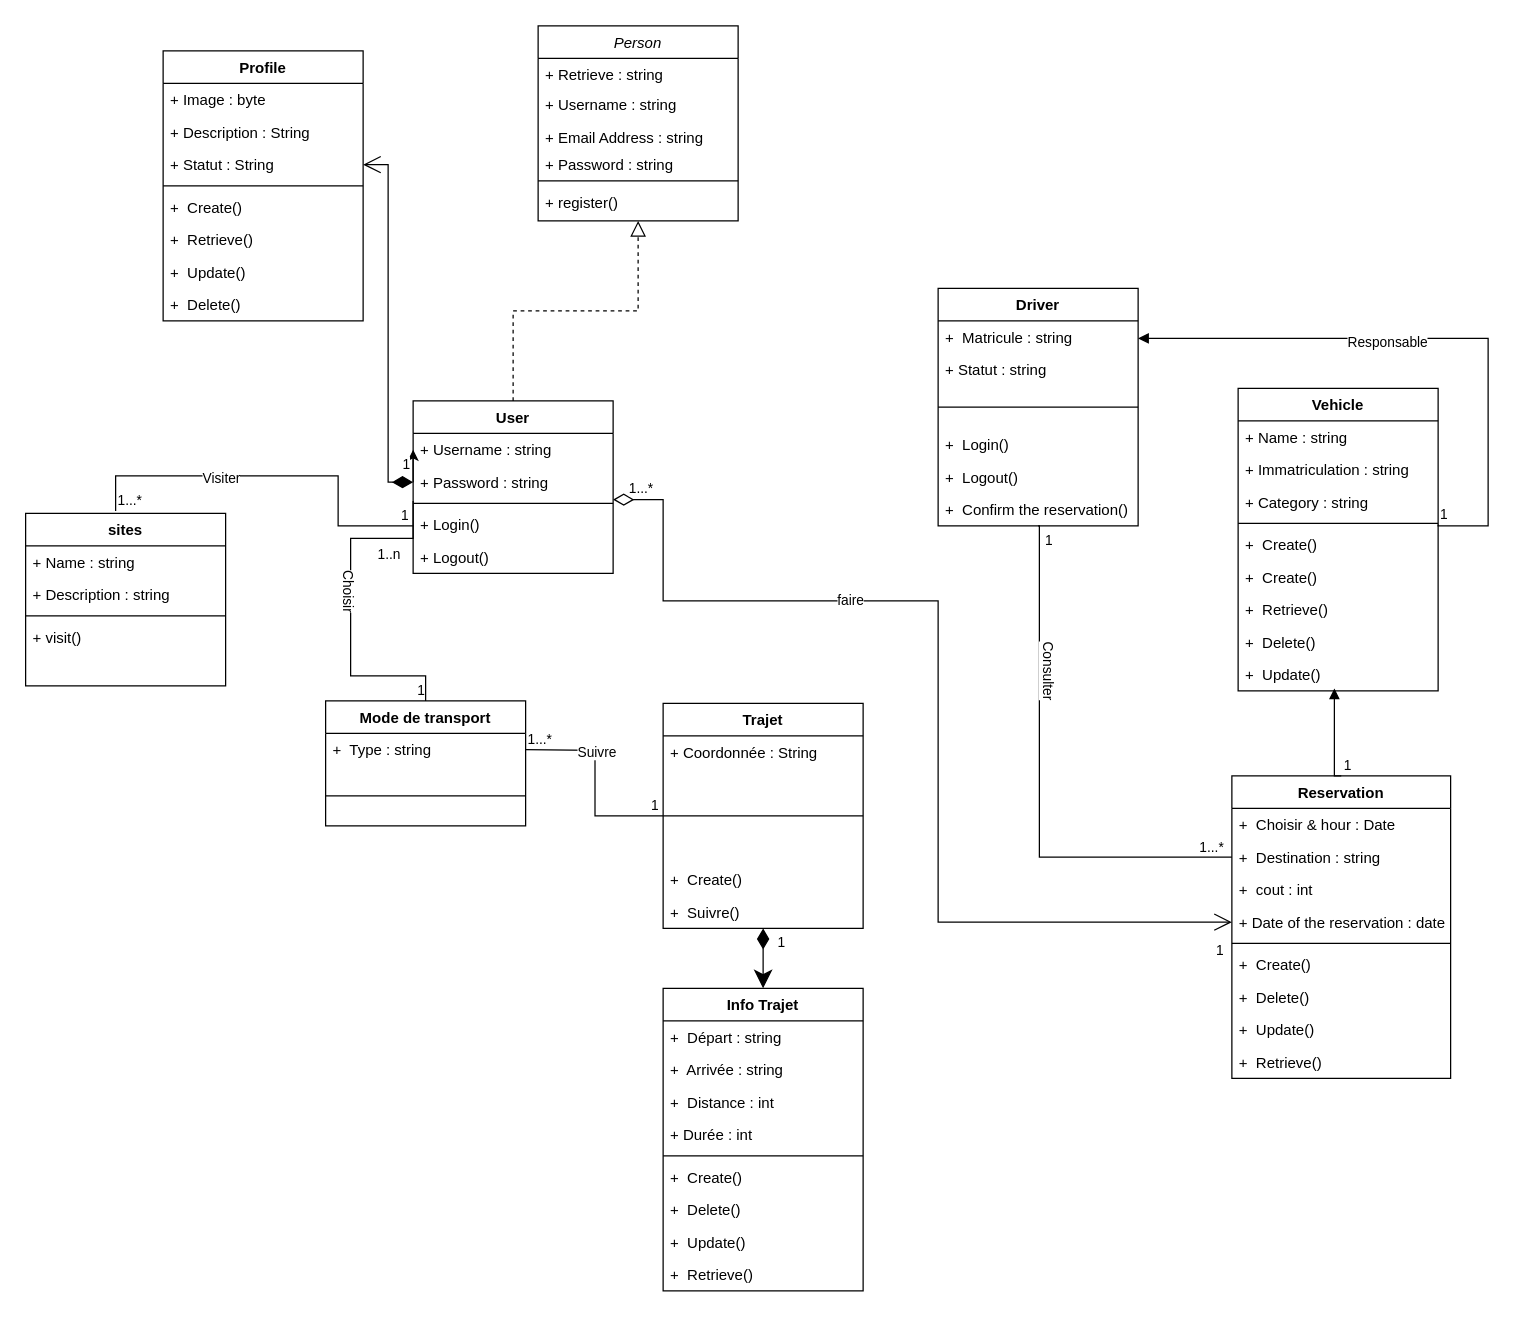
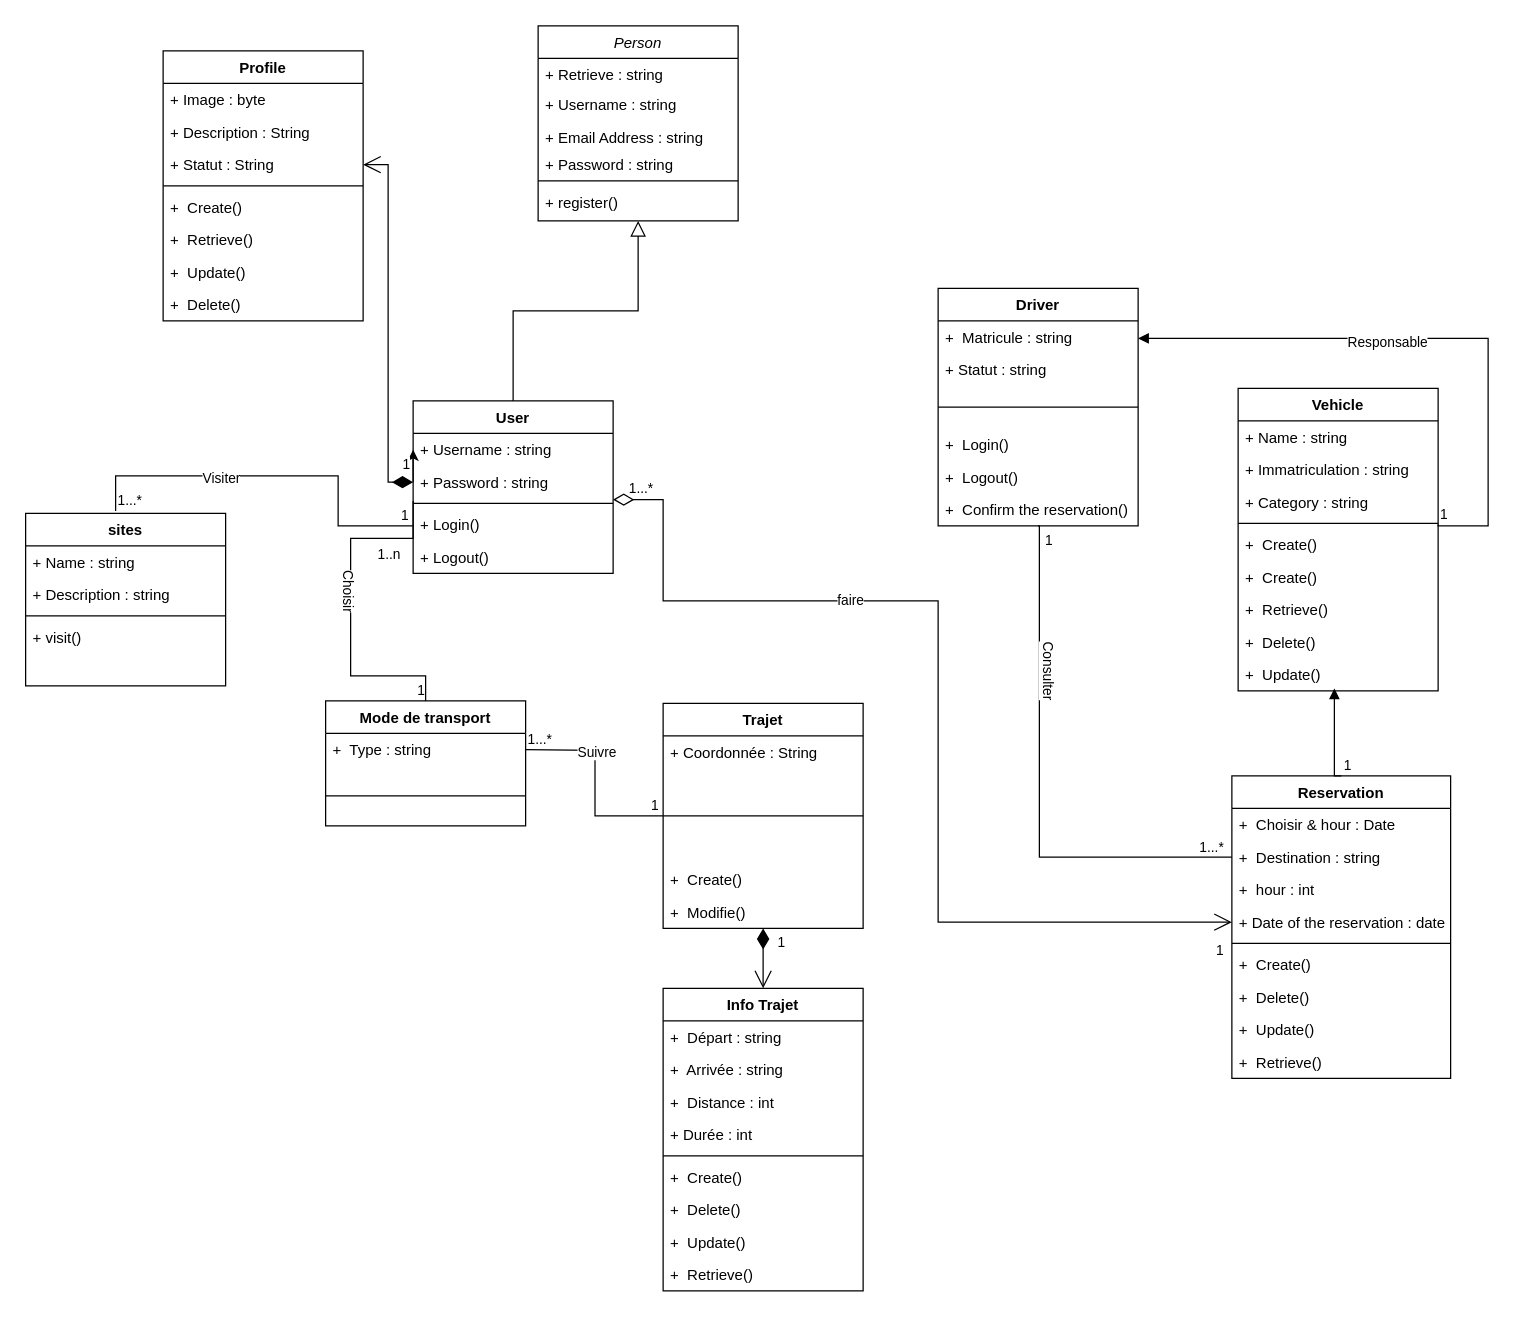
(567, 311) -> (567, 311)
(1284, 890) -> (1284, 890)
(712, 913) -> (715, 913)
(763, 973) -> (763, 977)
